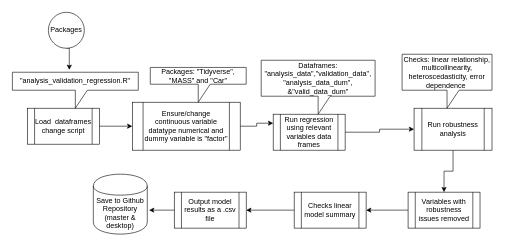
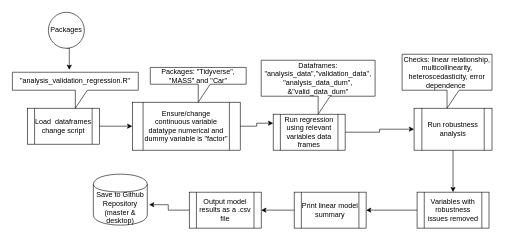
(120, 204) -> (120, 200)
(210, 210) -> (225, 210)
(330, 210) -> (330, 210)
(444, 210) -> (453, 210)
